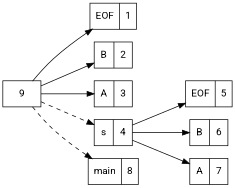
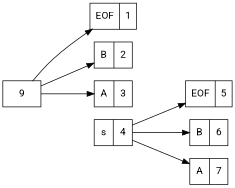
(64, 112) -> none
(113, 171) -> none
